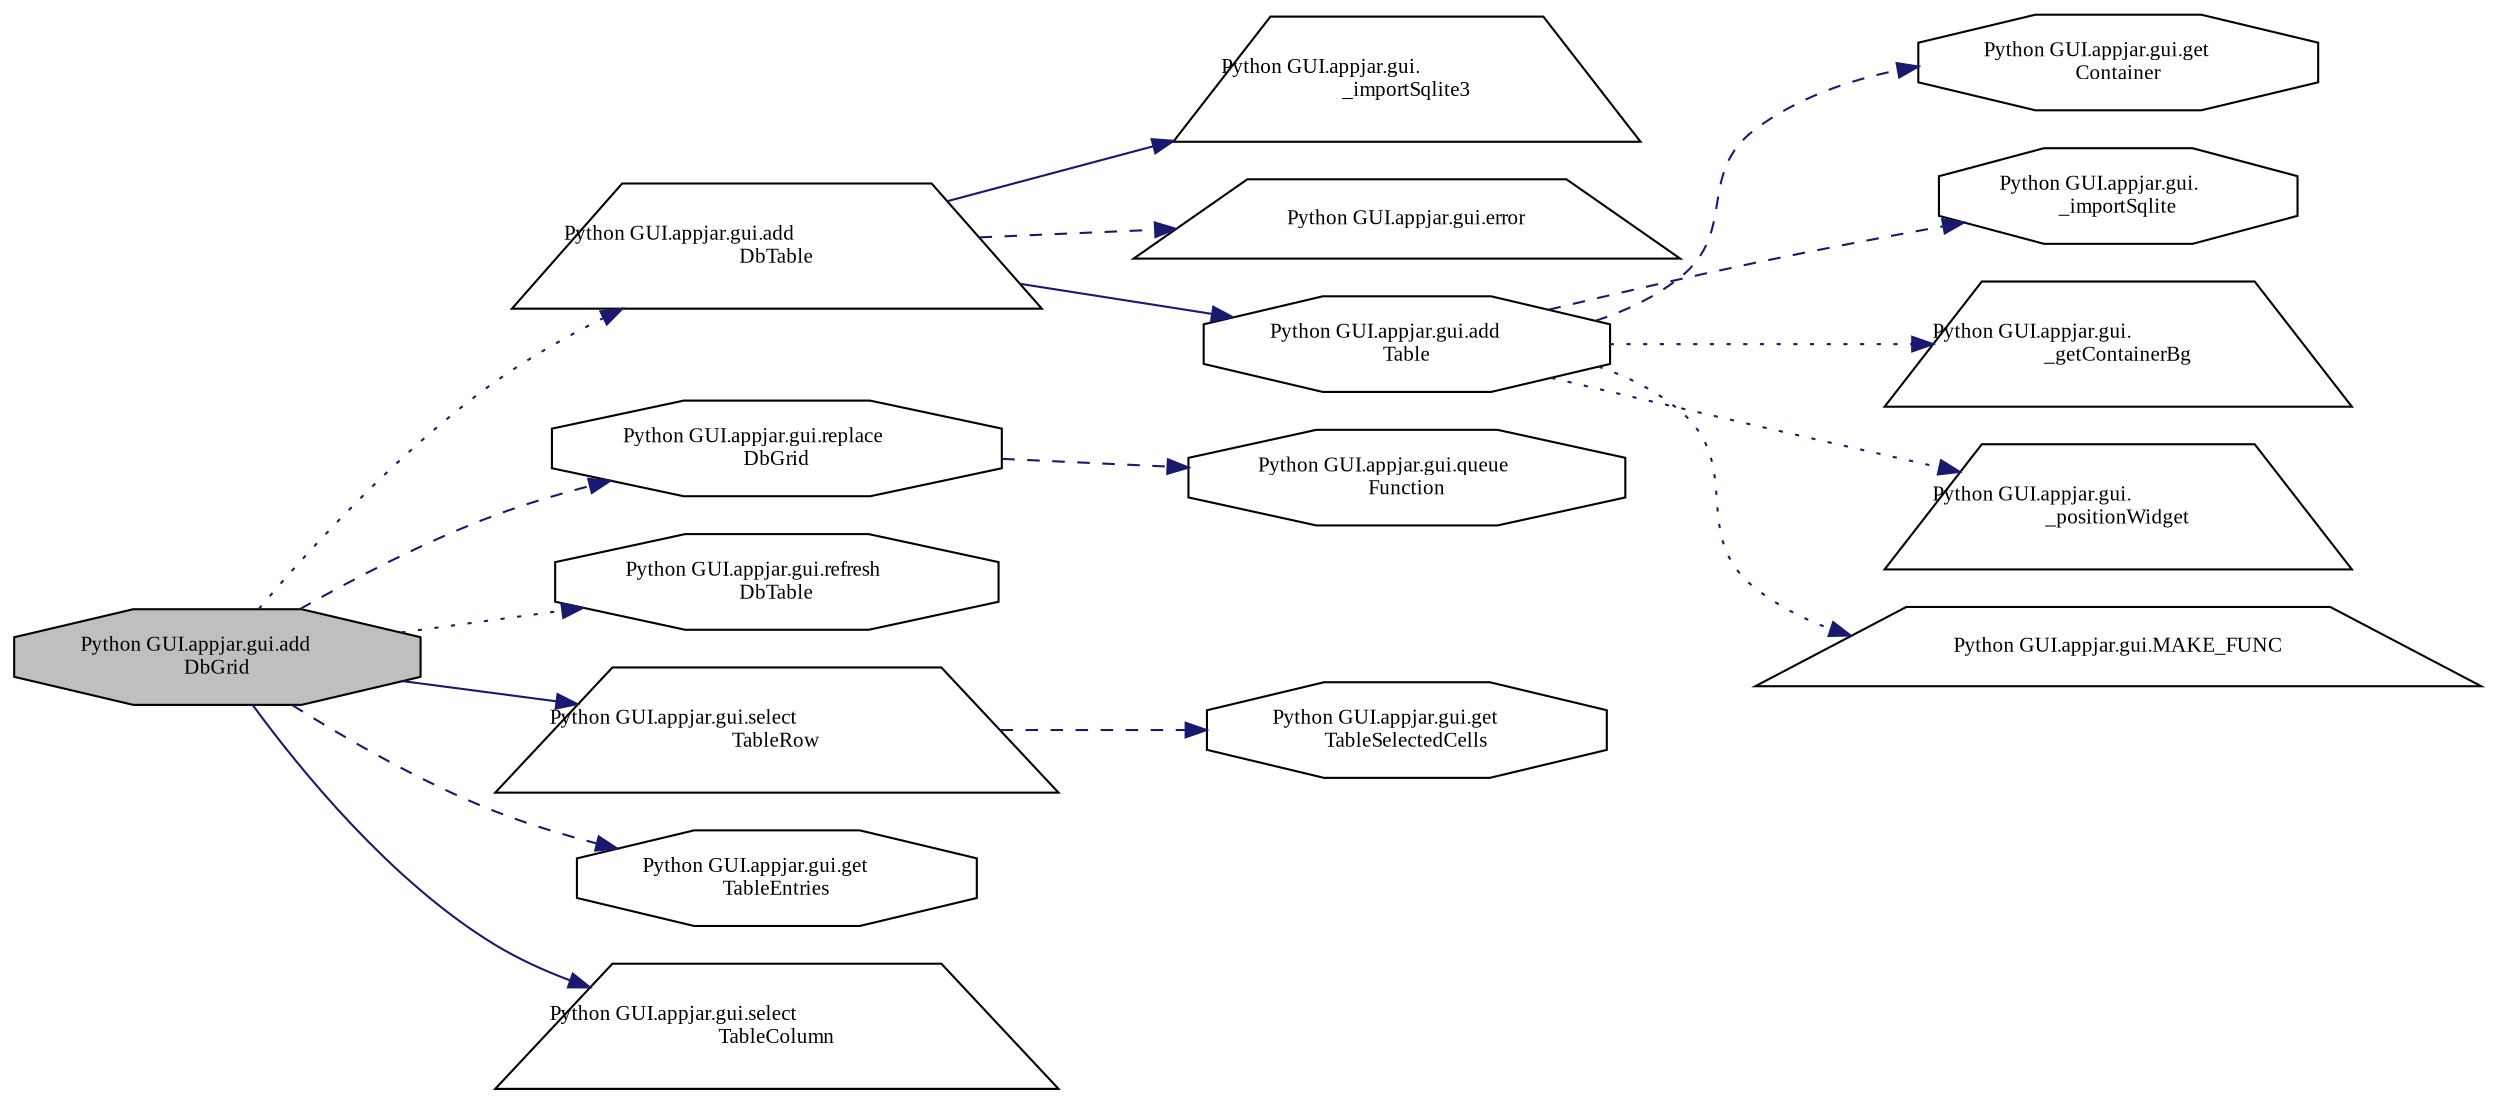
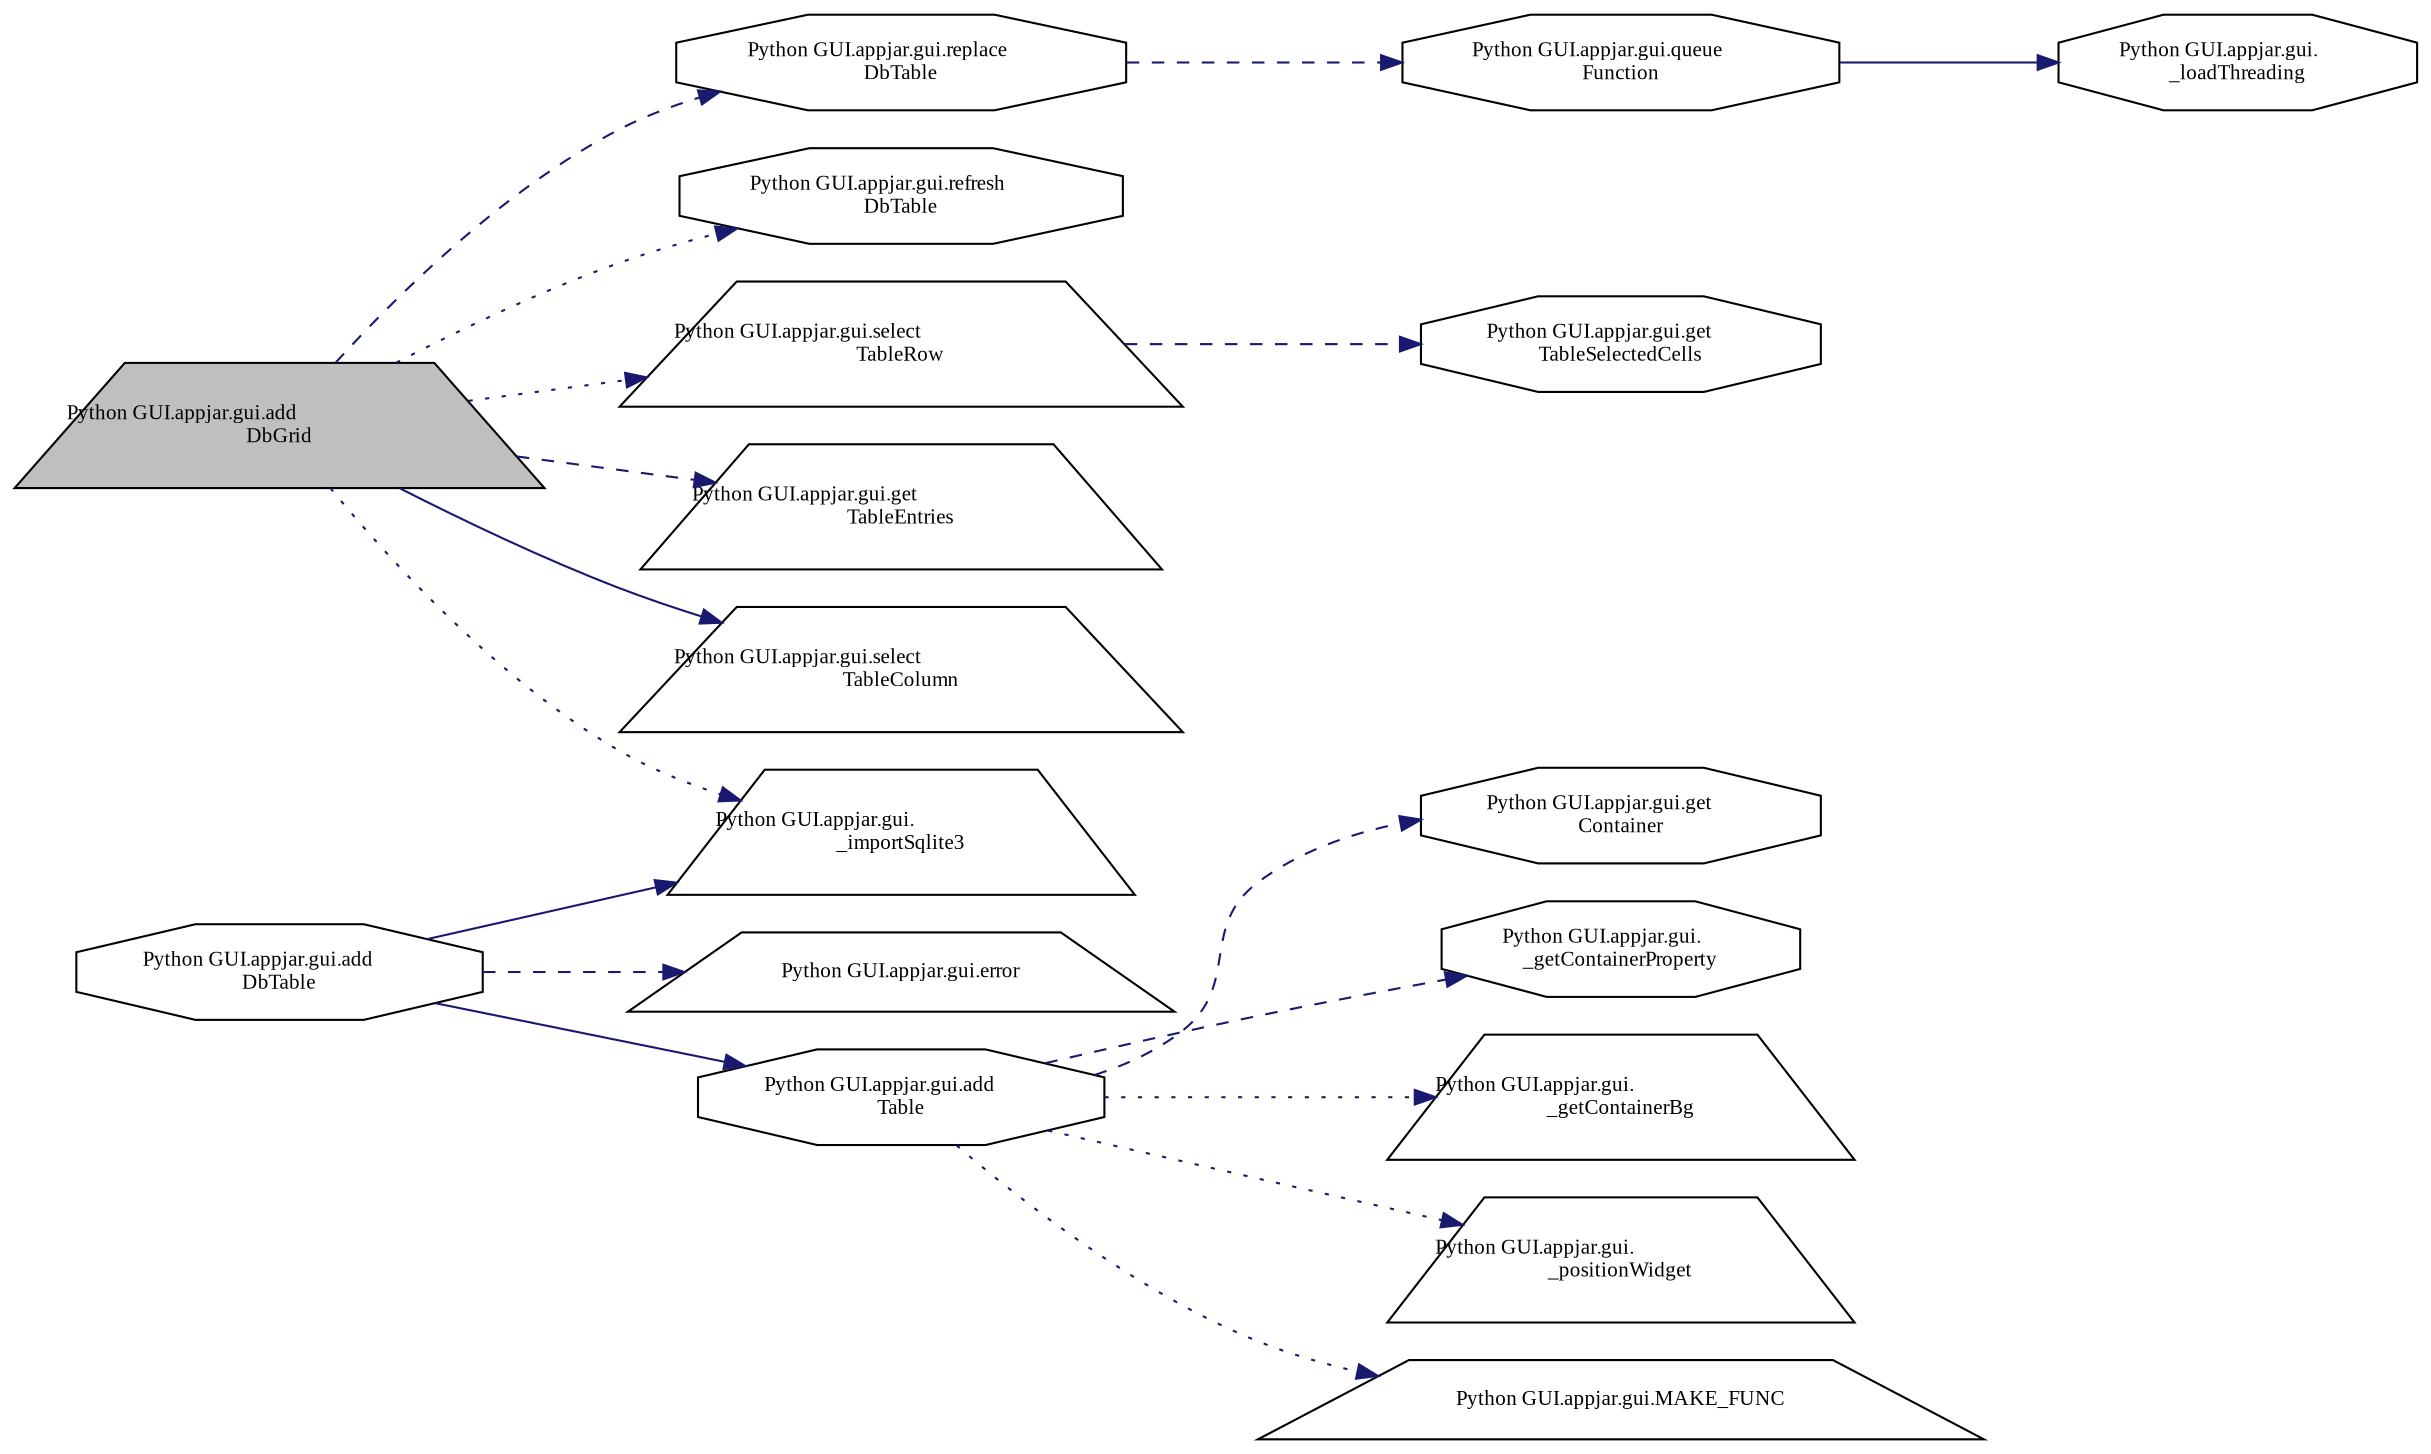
none -> (2238, 62)
(2118, 196) -> (1621, 949)
(777, 246) -> (280, 972)
(416, 446) -> (505, 668)
(777, 448) -> (901, 62)
(217, 657) -> (280, 425)
(480, 691) -> (547, 391)
(777, 878) -> (901, 507)
